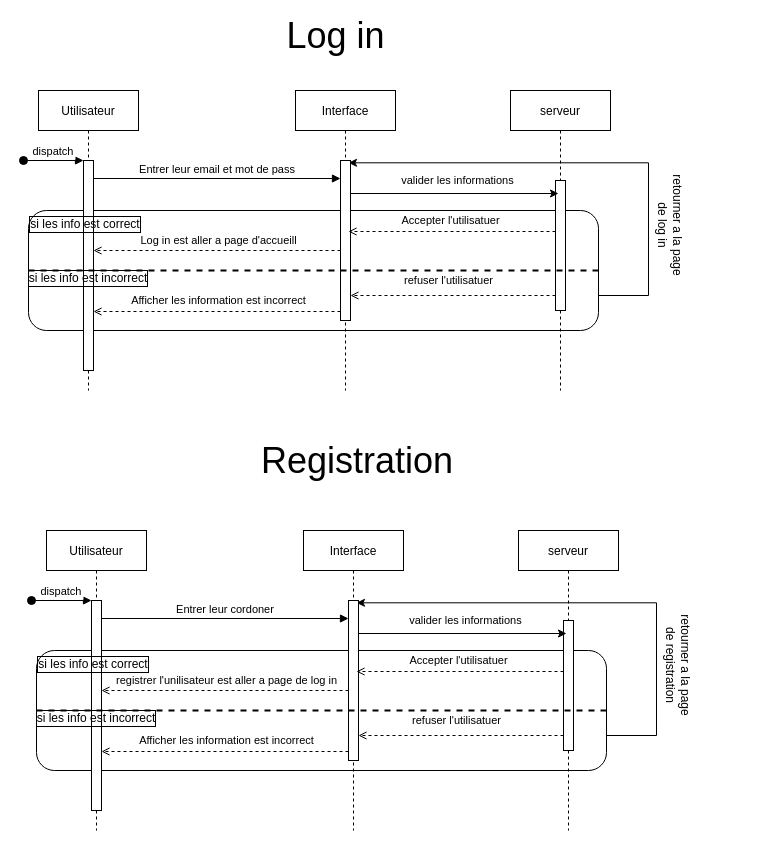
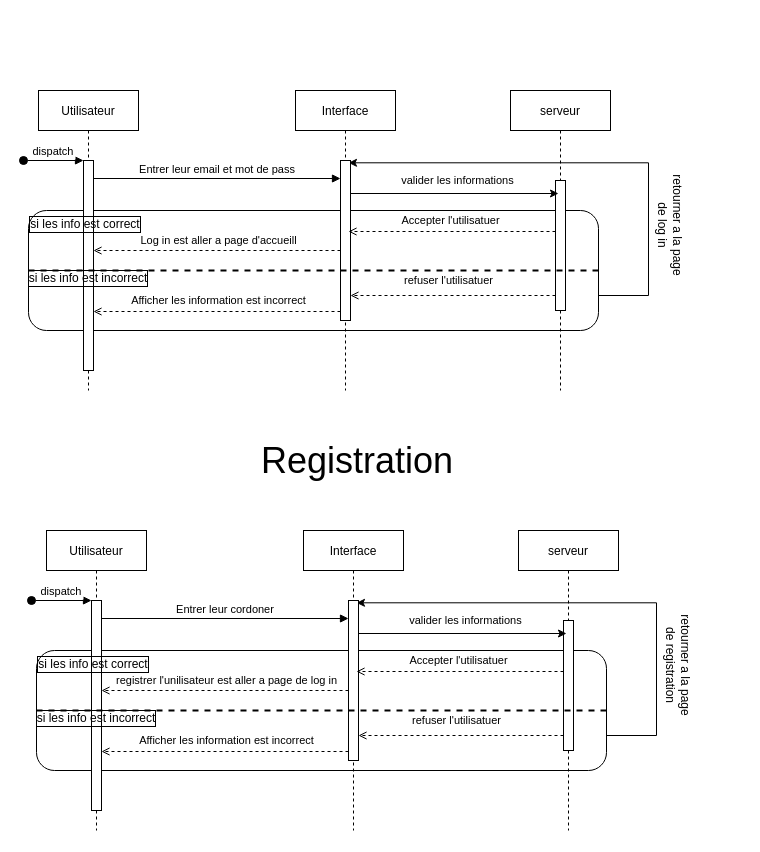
(336, 36) -> none
